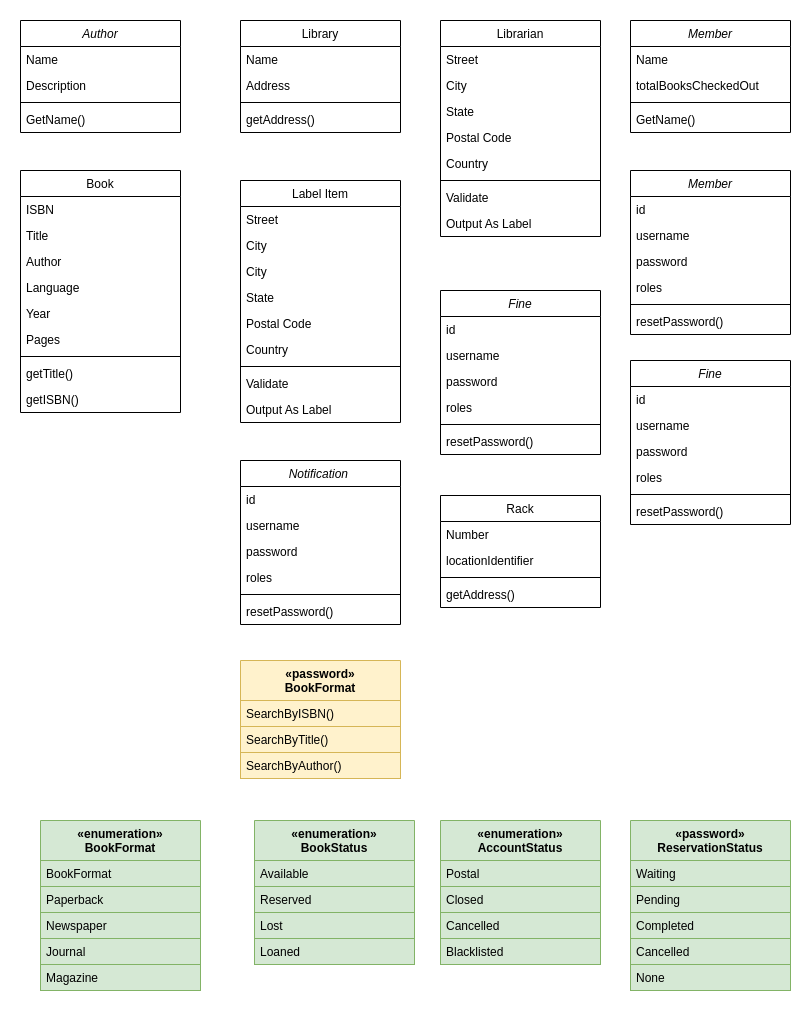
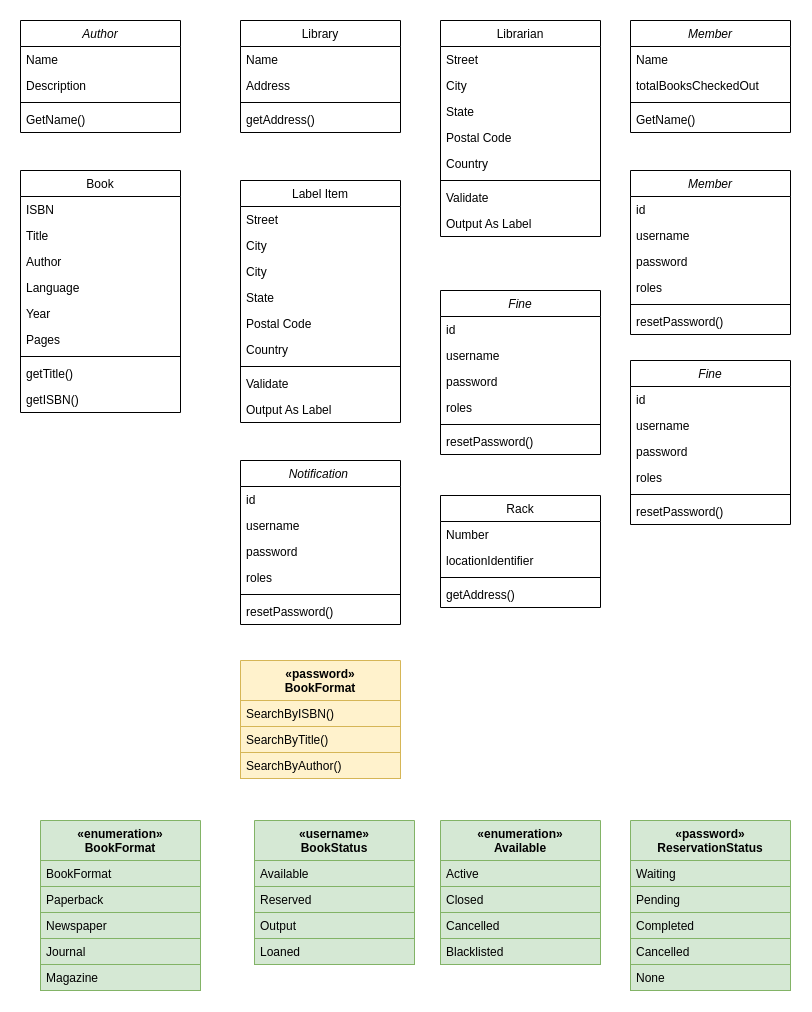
(334, 834) -> (334, 834)
(520, 834) -> (520, 834)
(465, 874) -> (465, 874)
(273, 926) -> (280, 926)
